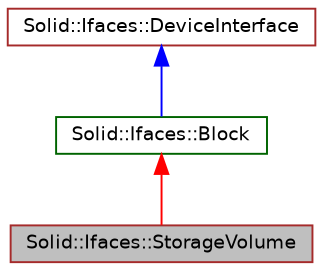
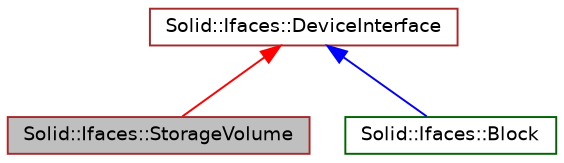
(162, 200) -> (223, 87)
